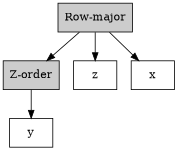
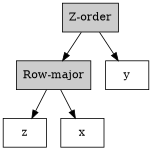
(66, 44) -> (74, 43)
